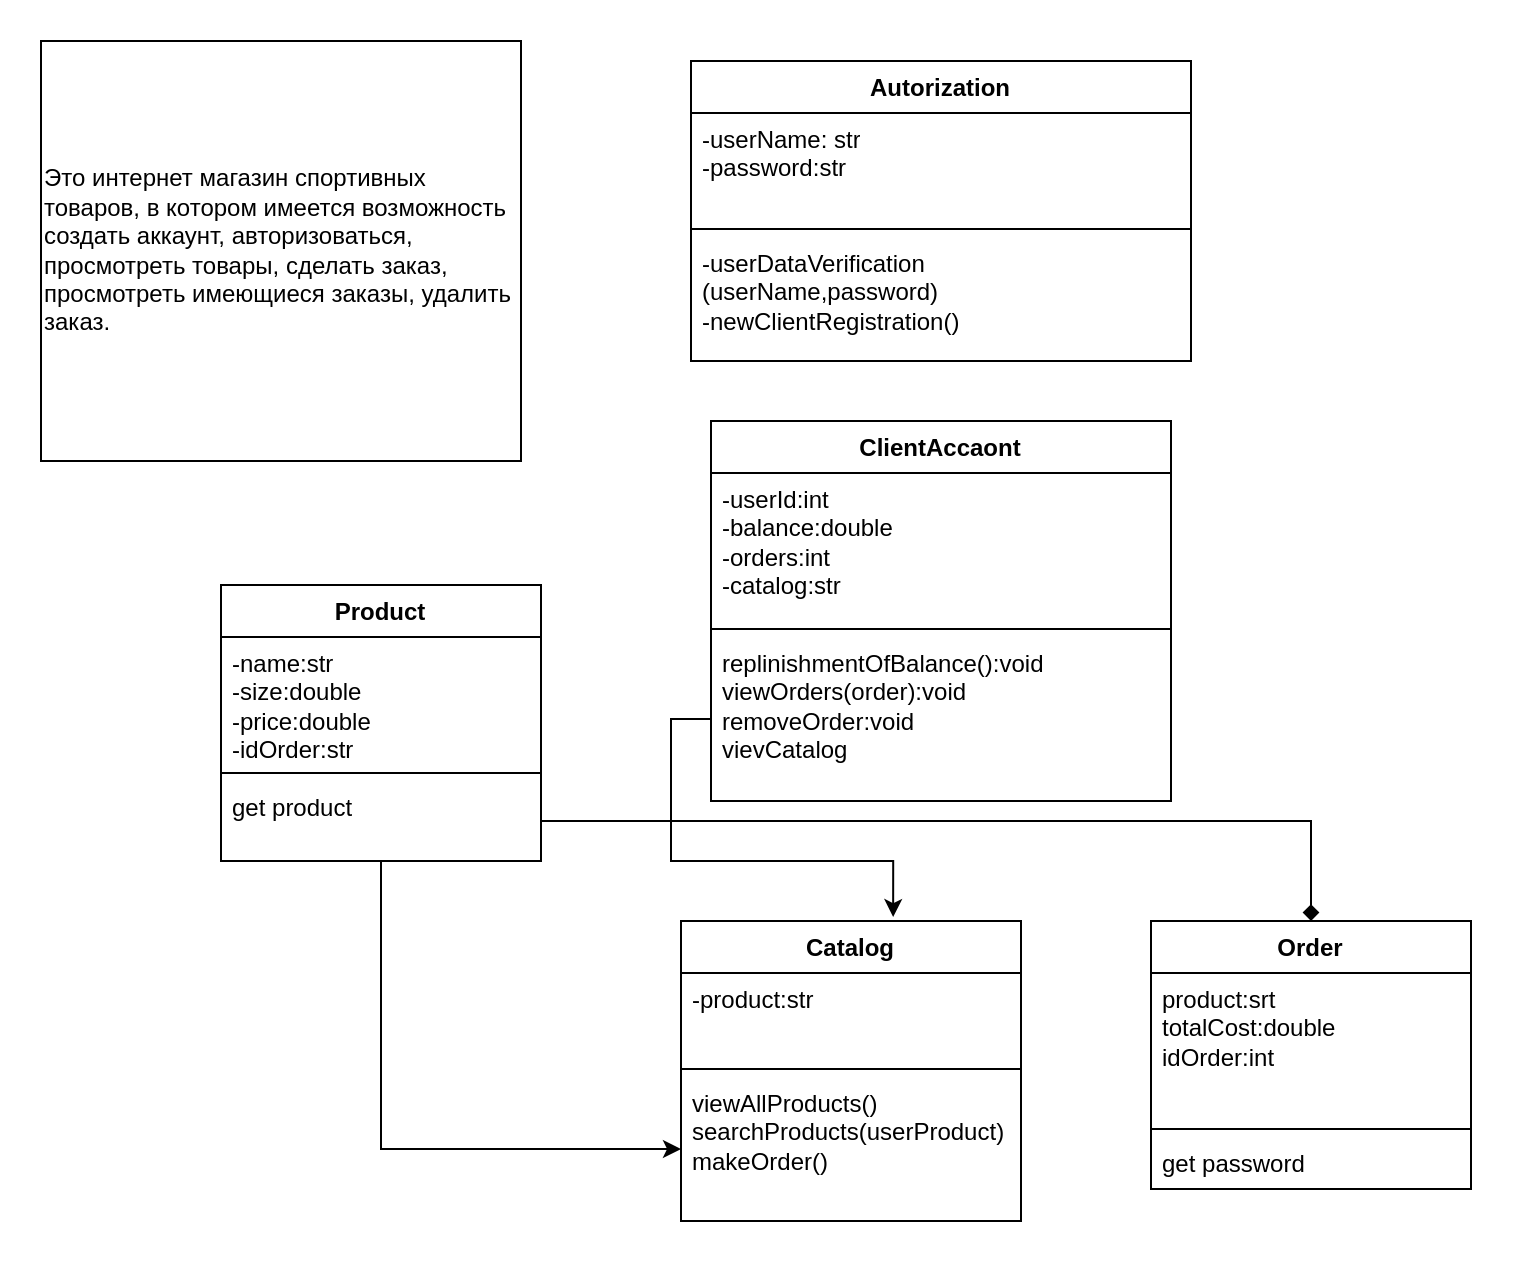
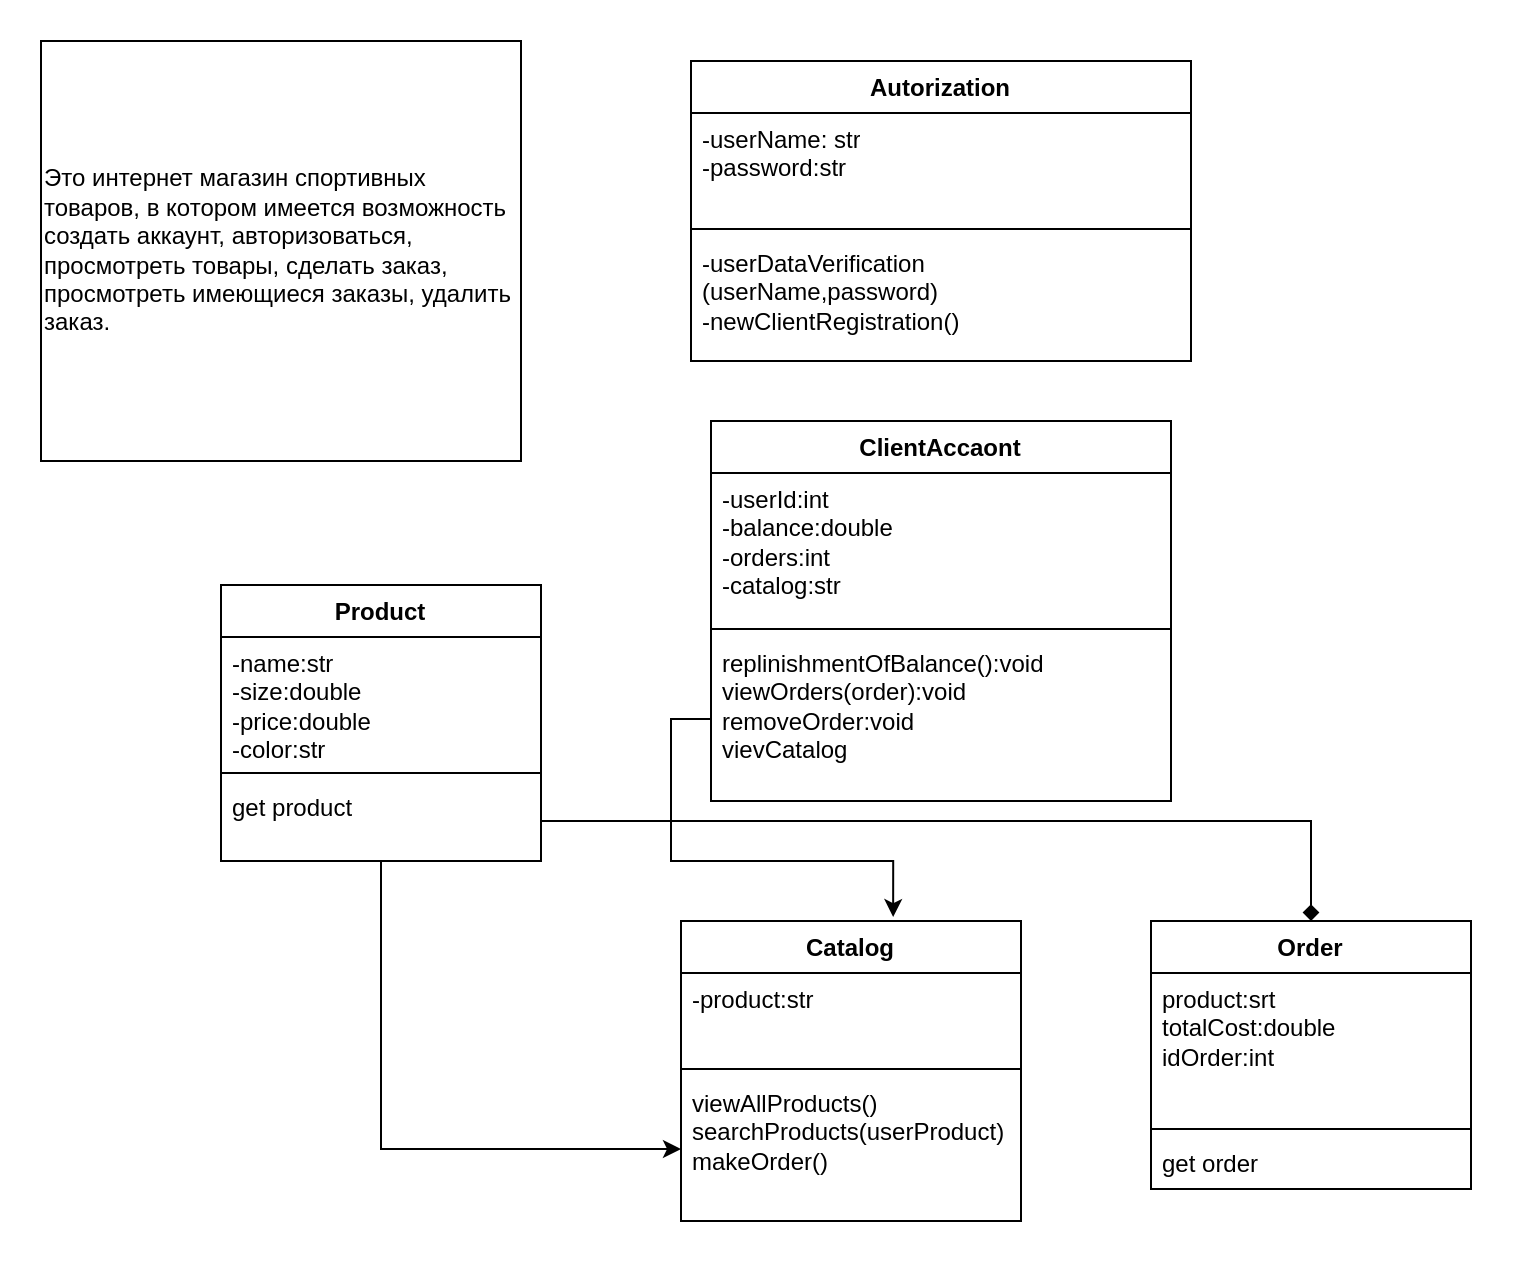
(311, 709) -> (311, 709)
(1241, 1165) -> (1220, 1165)
